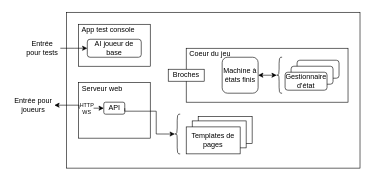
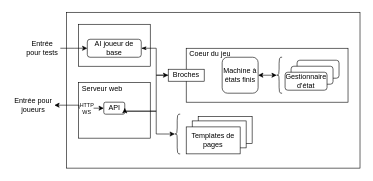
(108, 30) -> none
none -> (153, 48)
none -> (167, 75)
